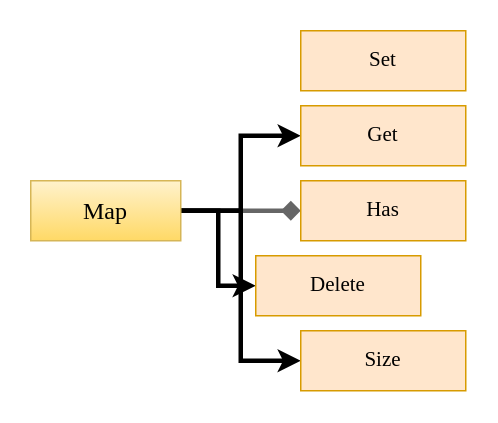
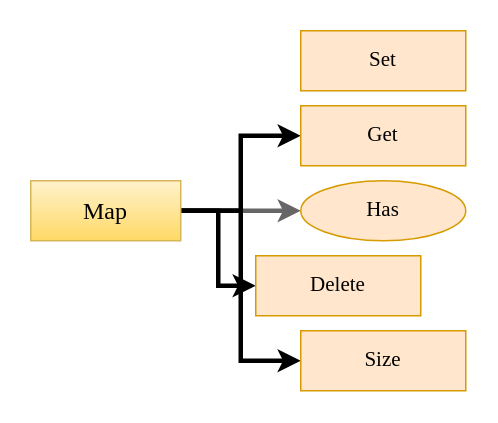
(282, 211) -> (282, 211)
(383, 211) -> (383, 211)
